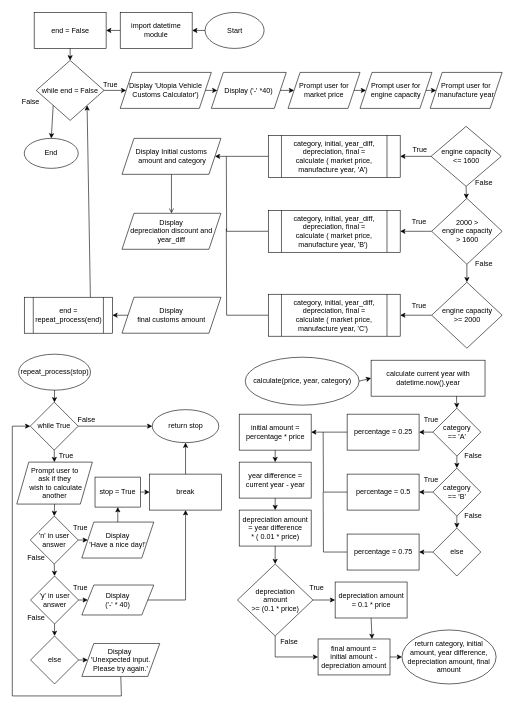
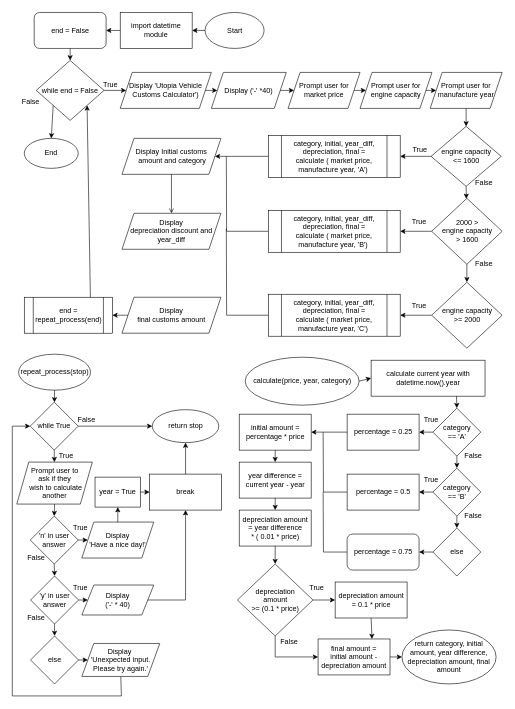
(70, 30) -> (70, 30)
none -> (467, 120)
(118, 492) -> (118, 492)
(383, 552) -> (383, 552)
